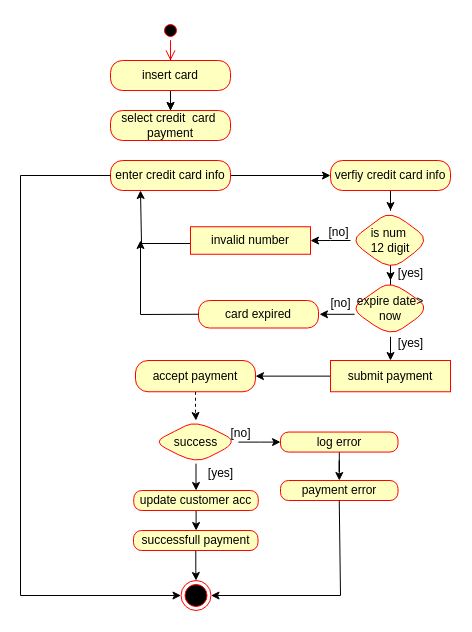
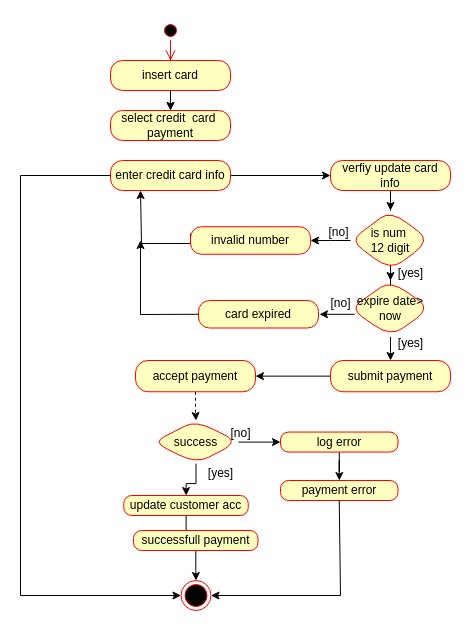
(391, 176) -> (391, 176)
(251, 241) -> (251, 241)
(391, 376) -> (391, 376)
(196, 501) -> (186, 506)
